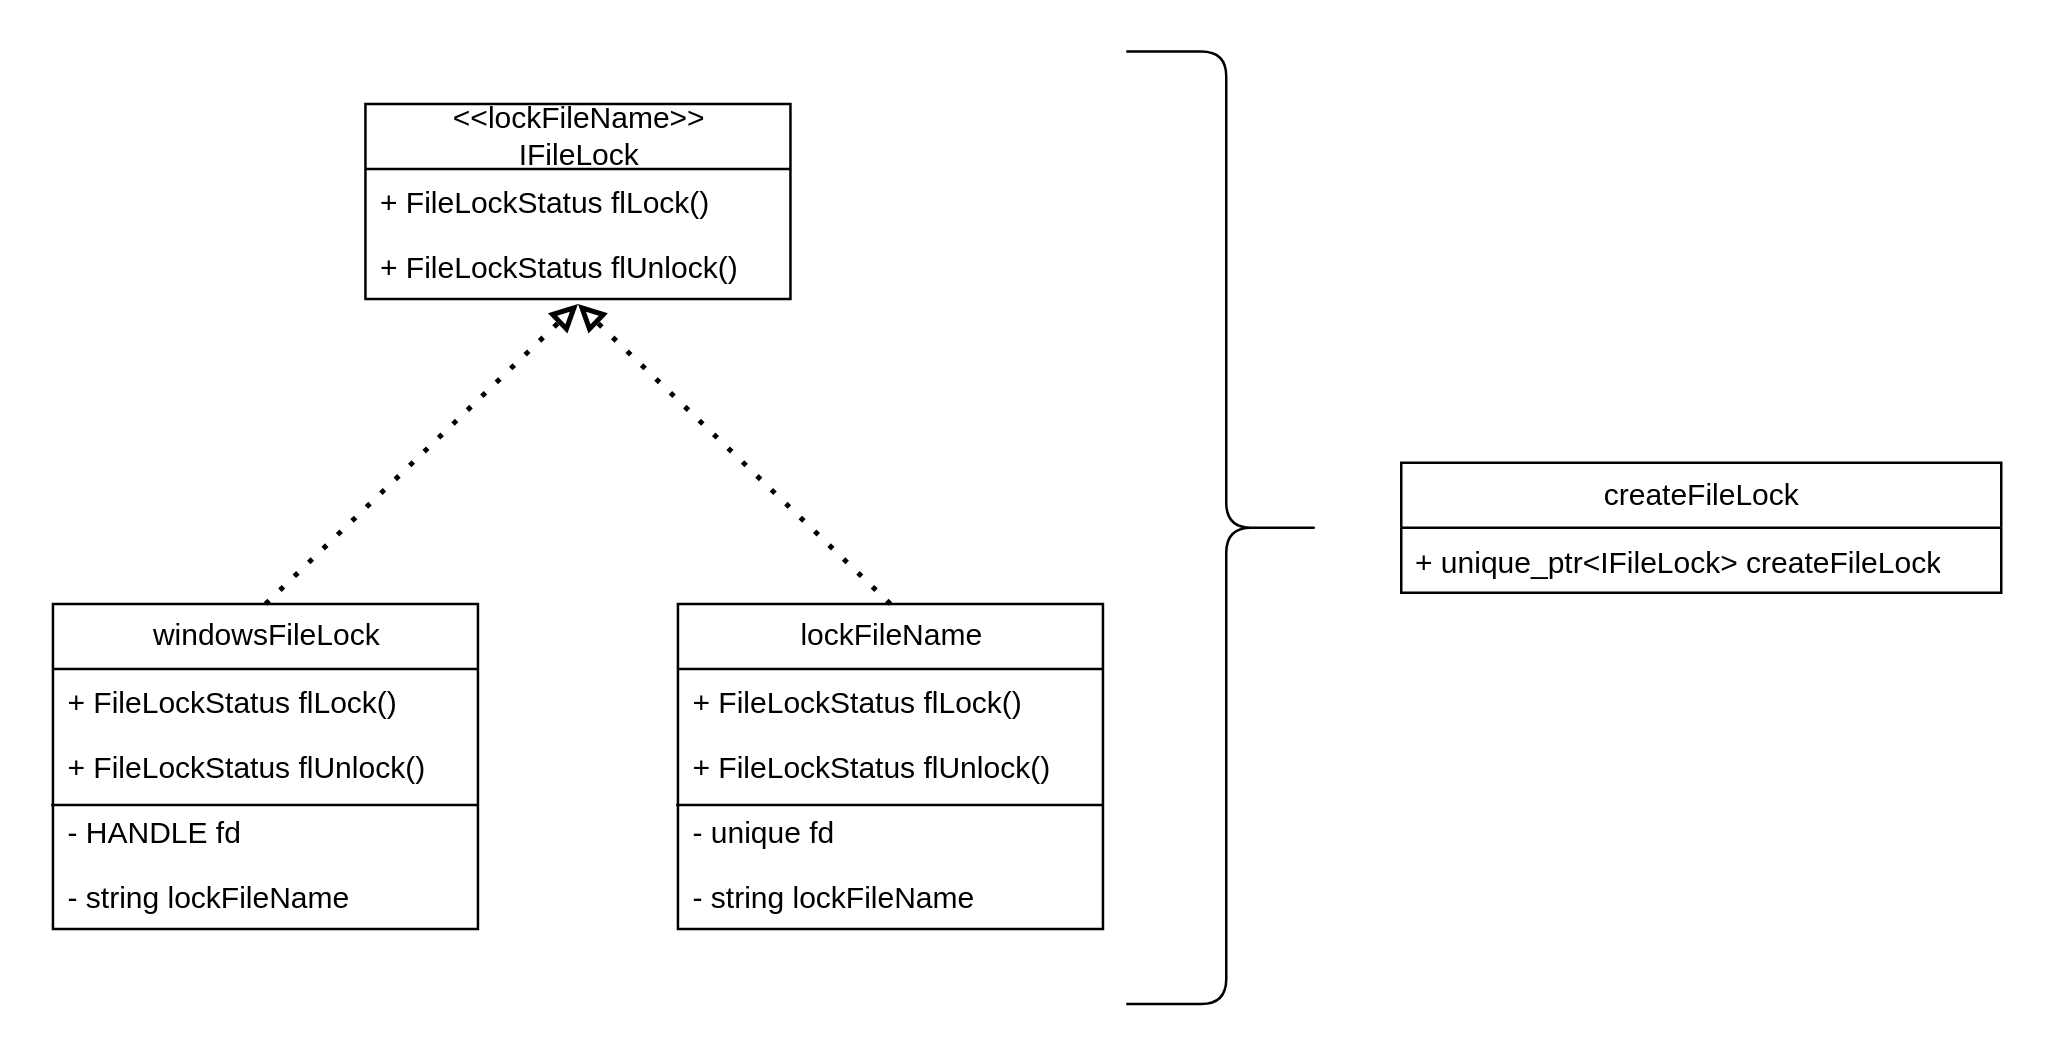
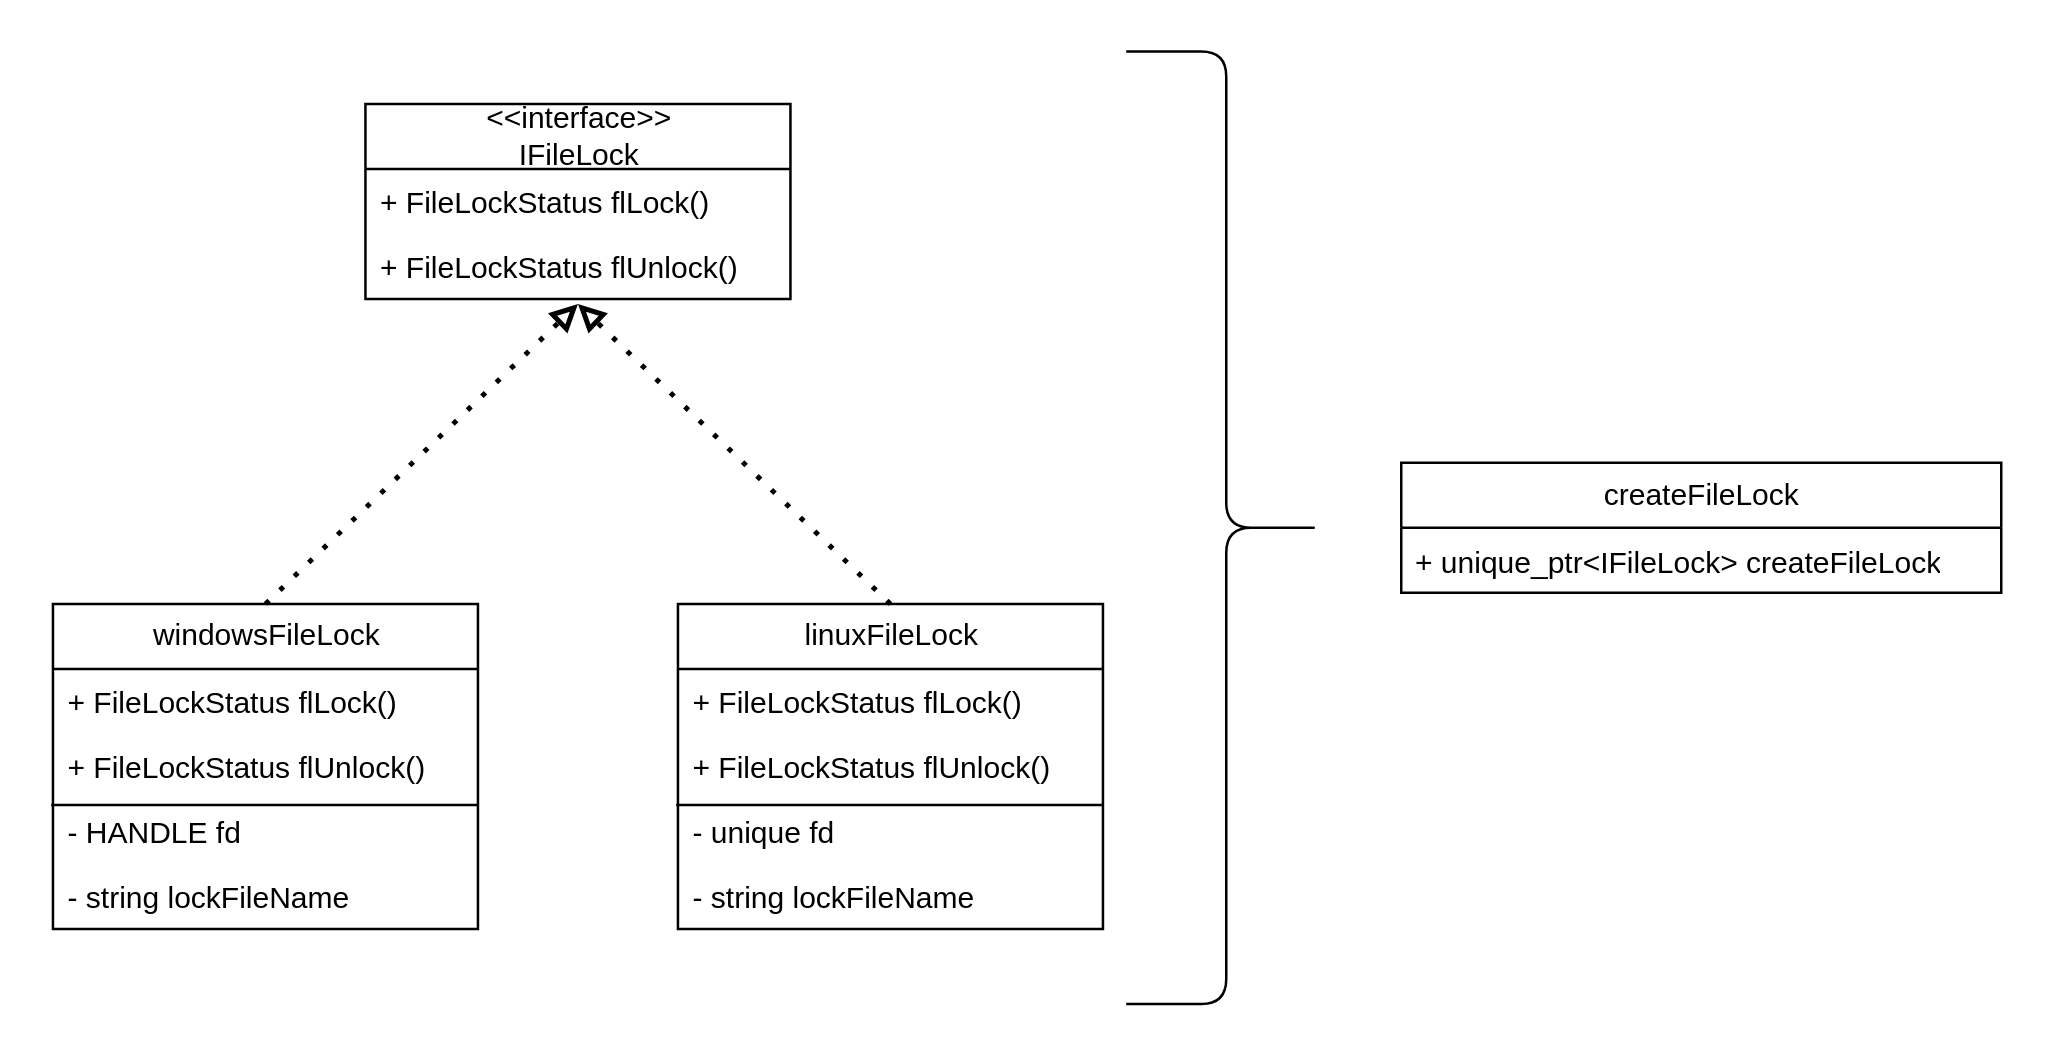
(580, 136) -> (580, 136)
(893, 636) -> (893, 636)
